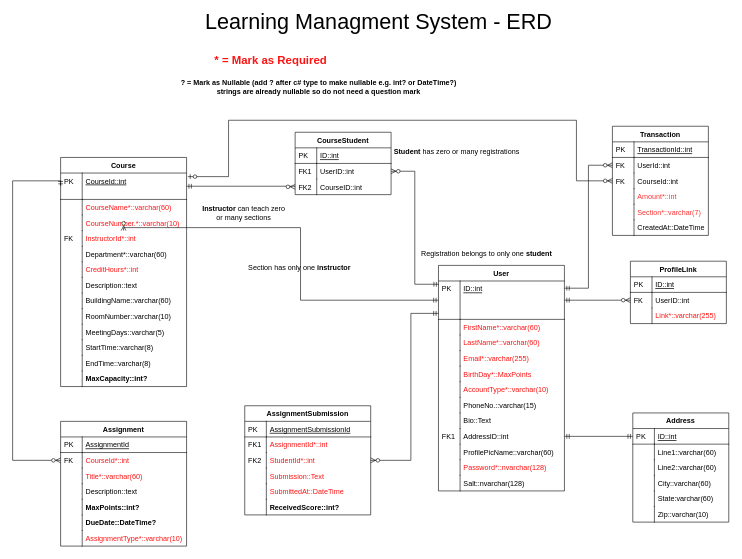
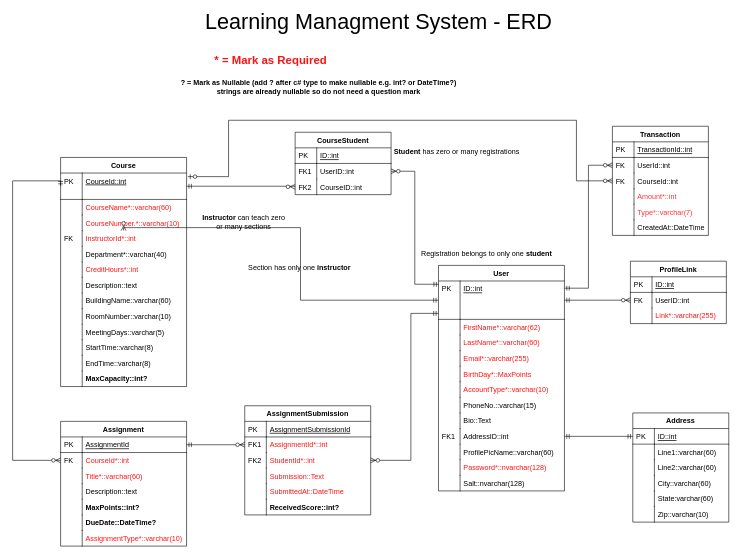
(675, 212) -> (670, 212)
(243, 213) -> (243, 222)
(132, 254) -> (132, 254)
(507, 328) -> (507, 328)
none -> (215, 445)
